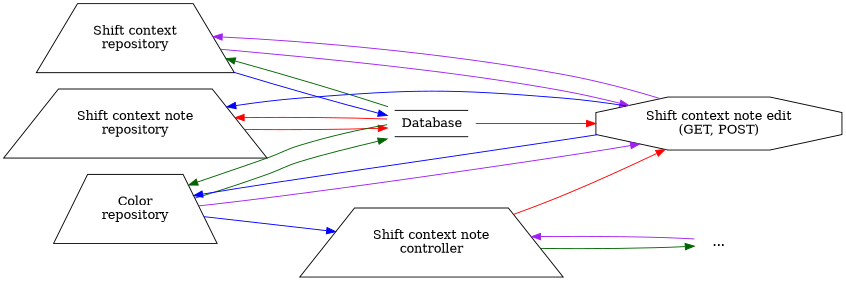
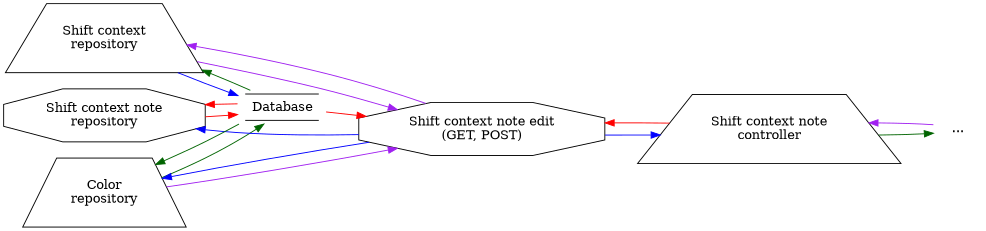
(135, 124) -> (104, 115)
(265, 224) -> (628, 135)
